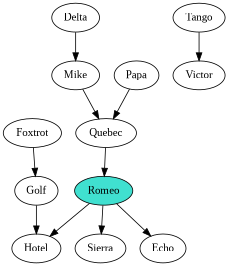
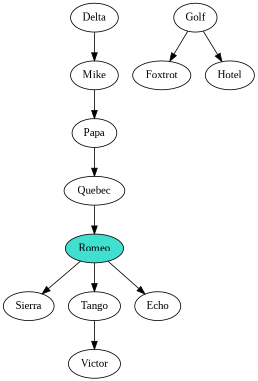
(89, 100) -> (94, 100)
(34, 158) -> (181, 43)
(73, 217) -> (94, 273)
